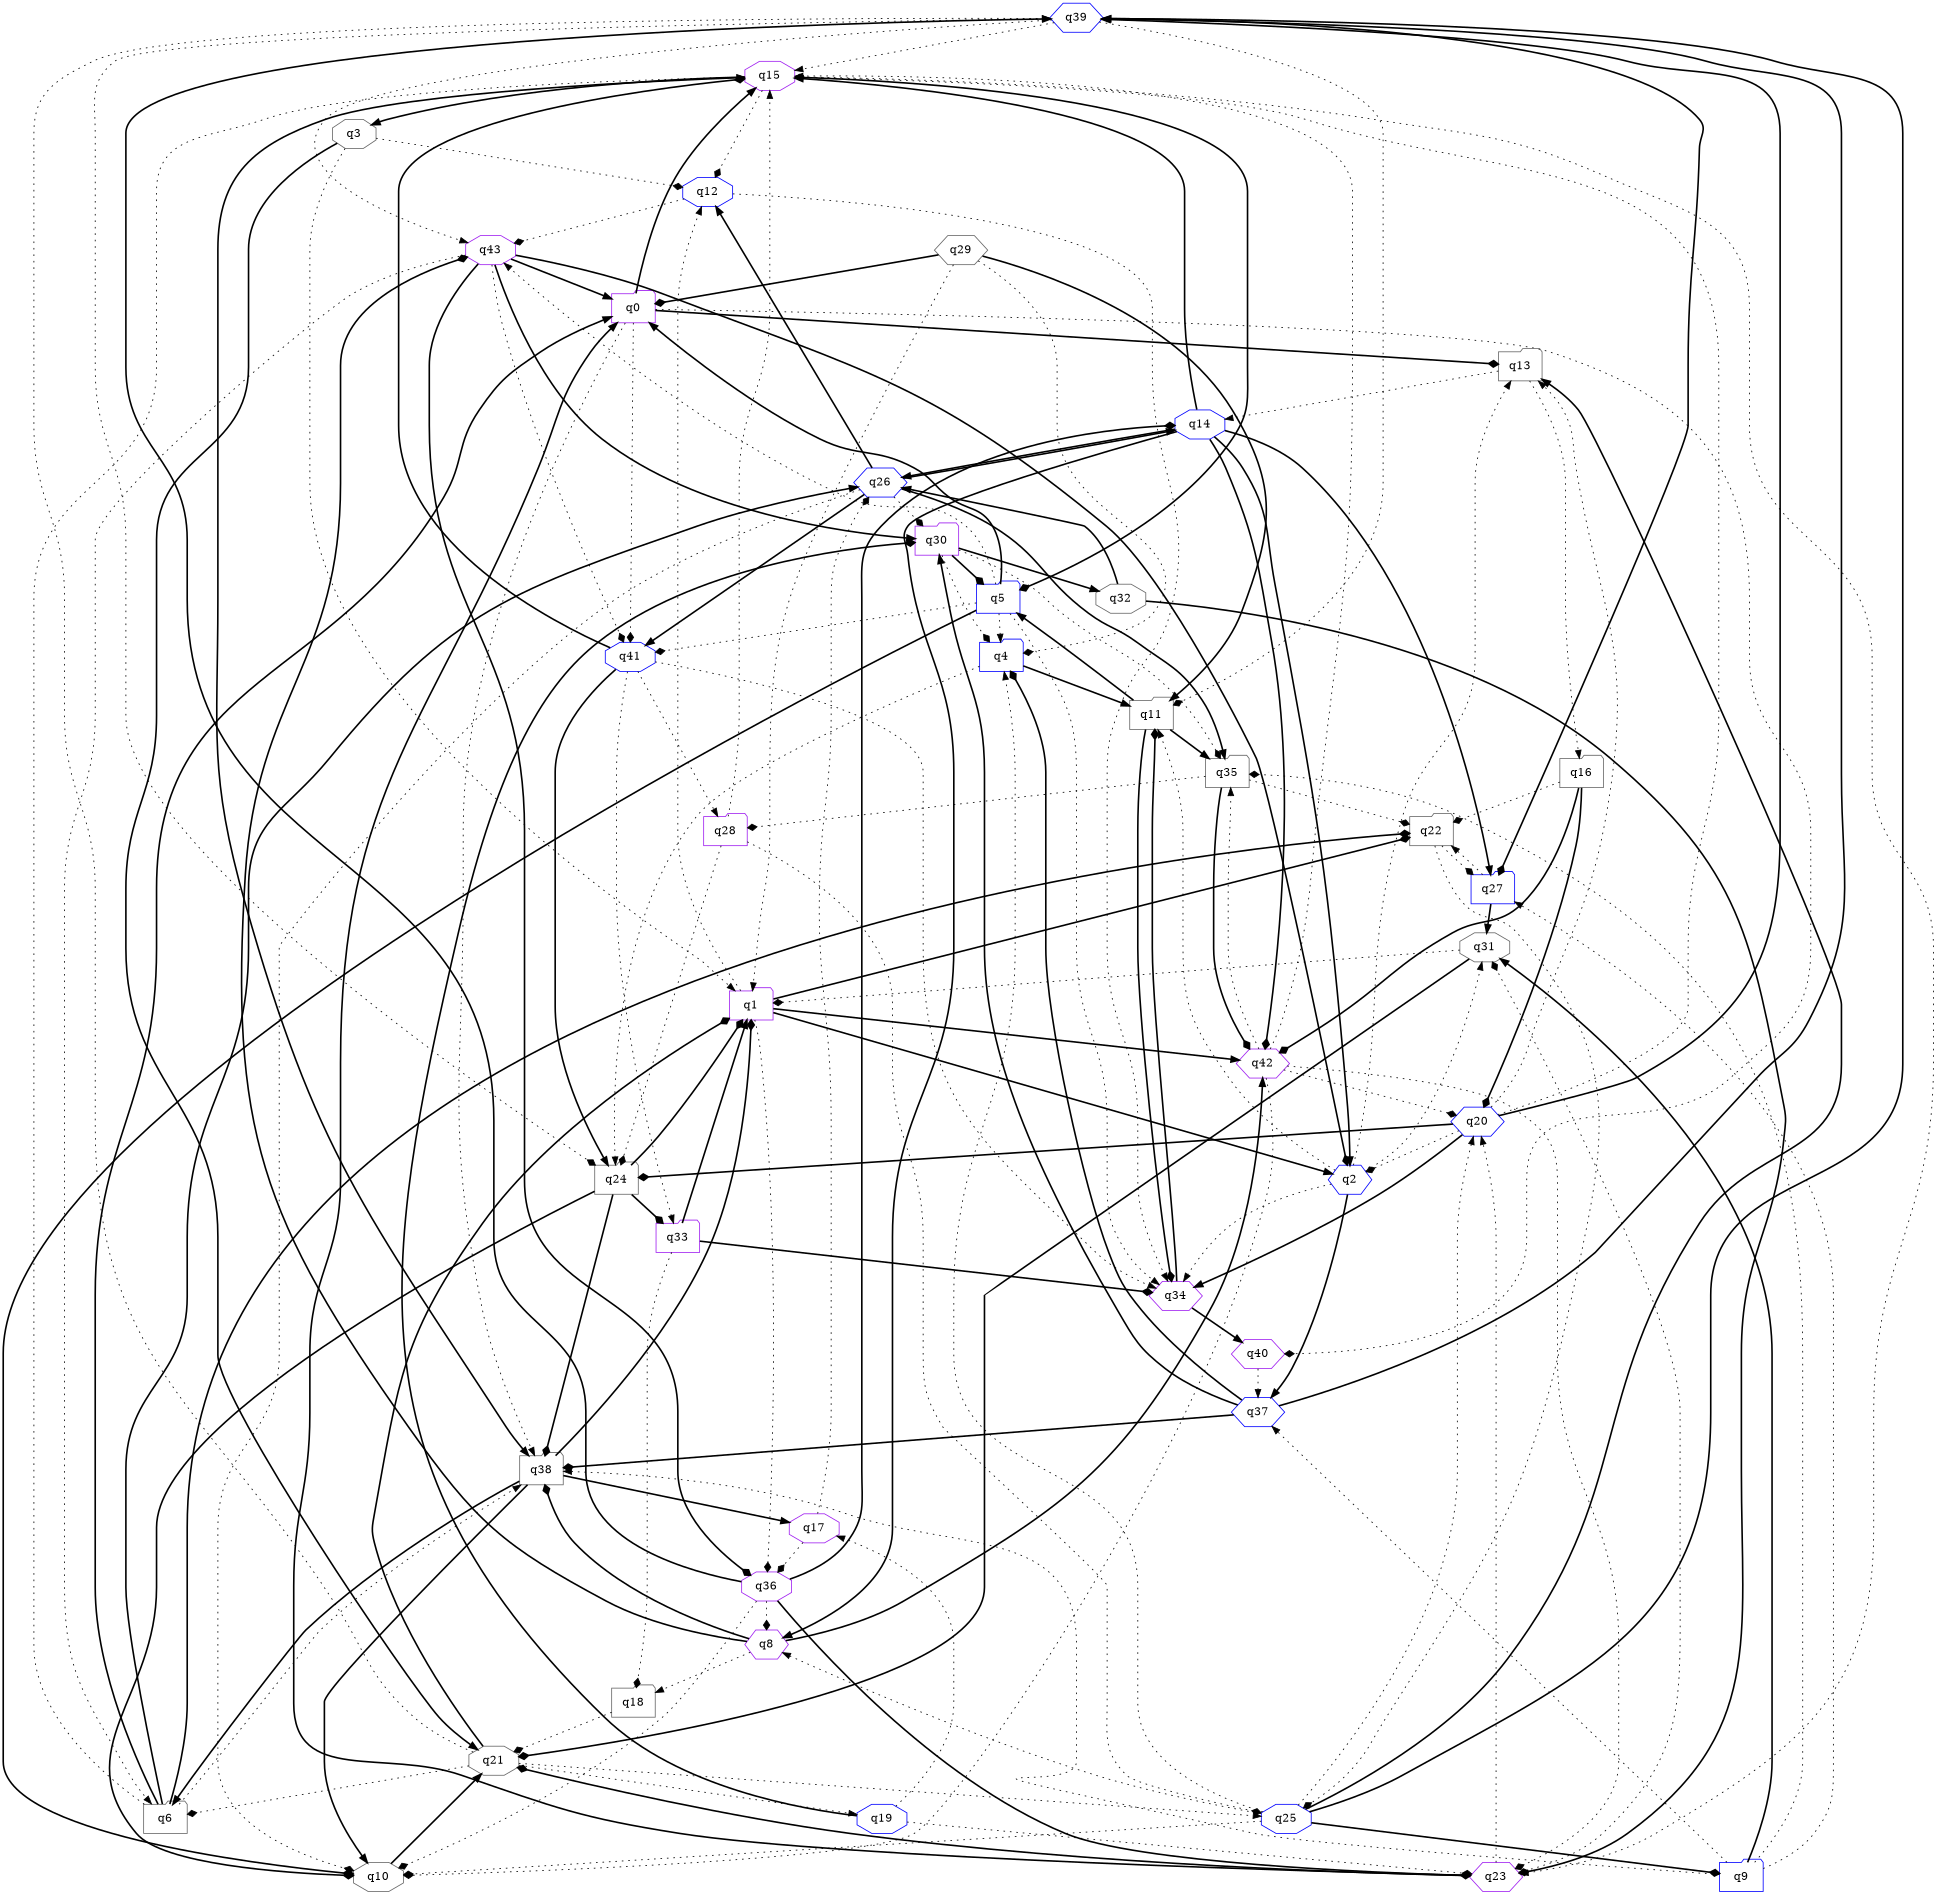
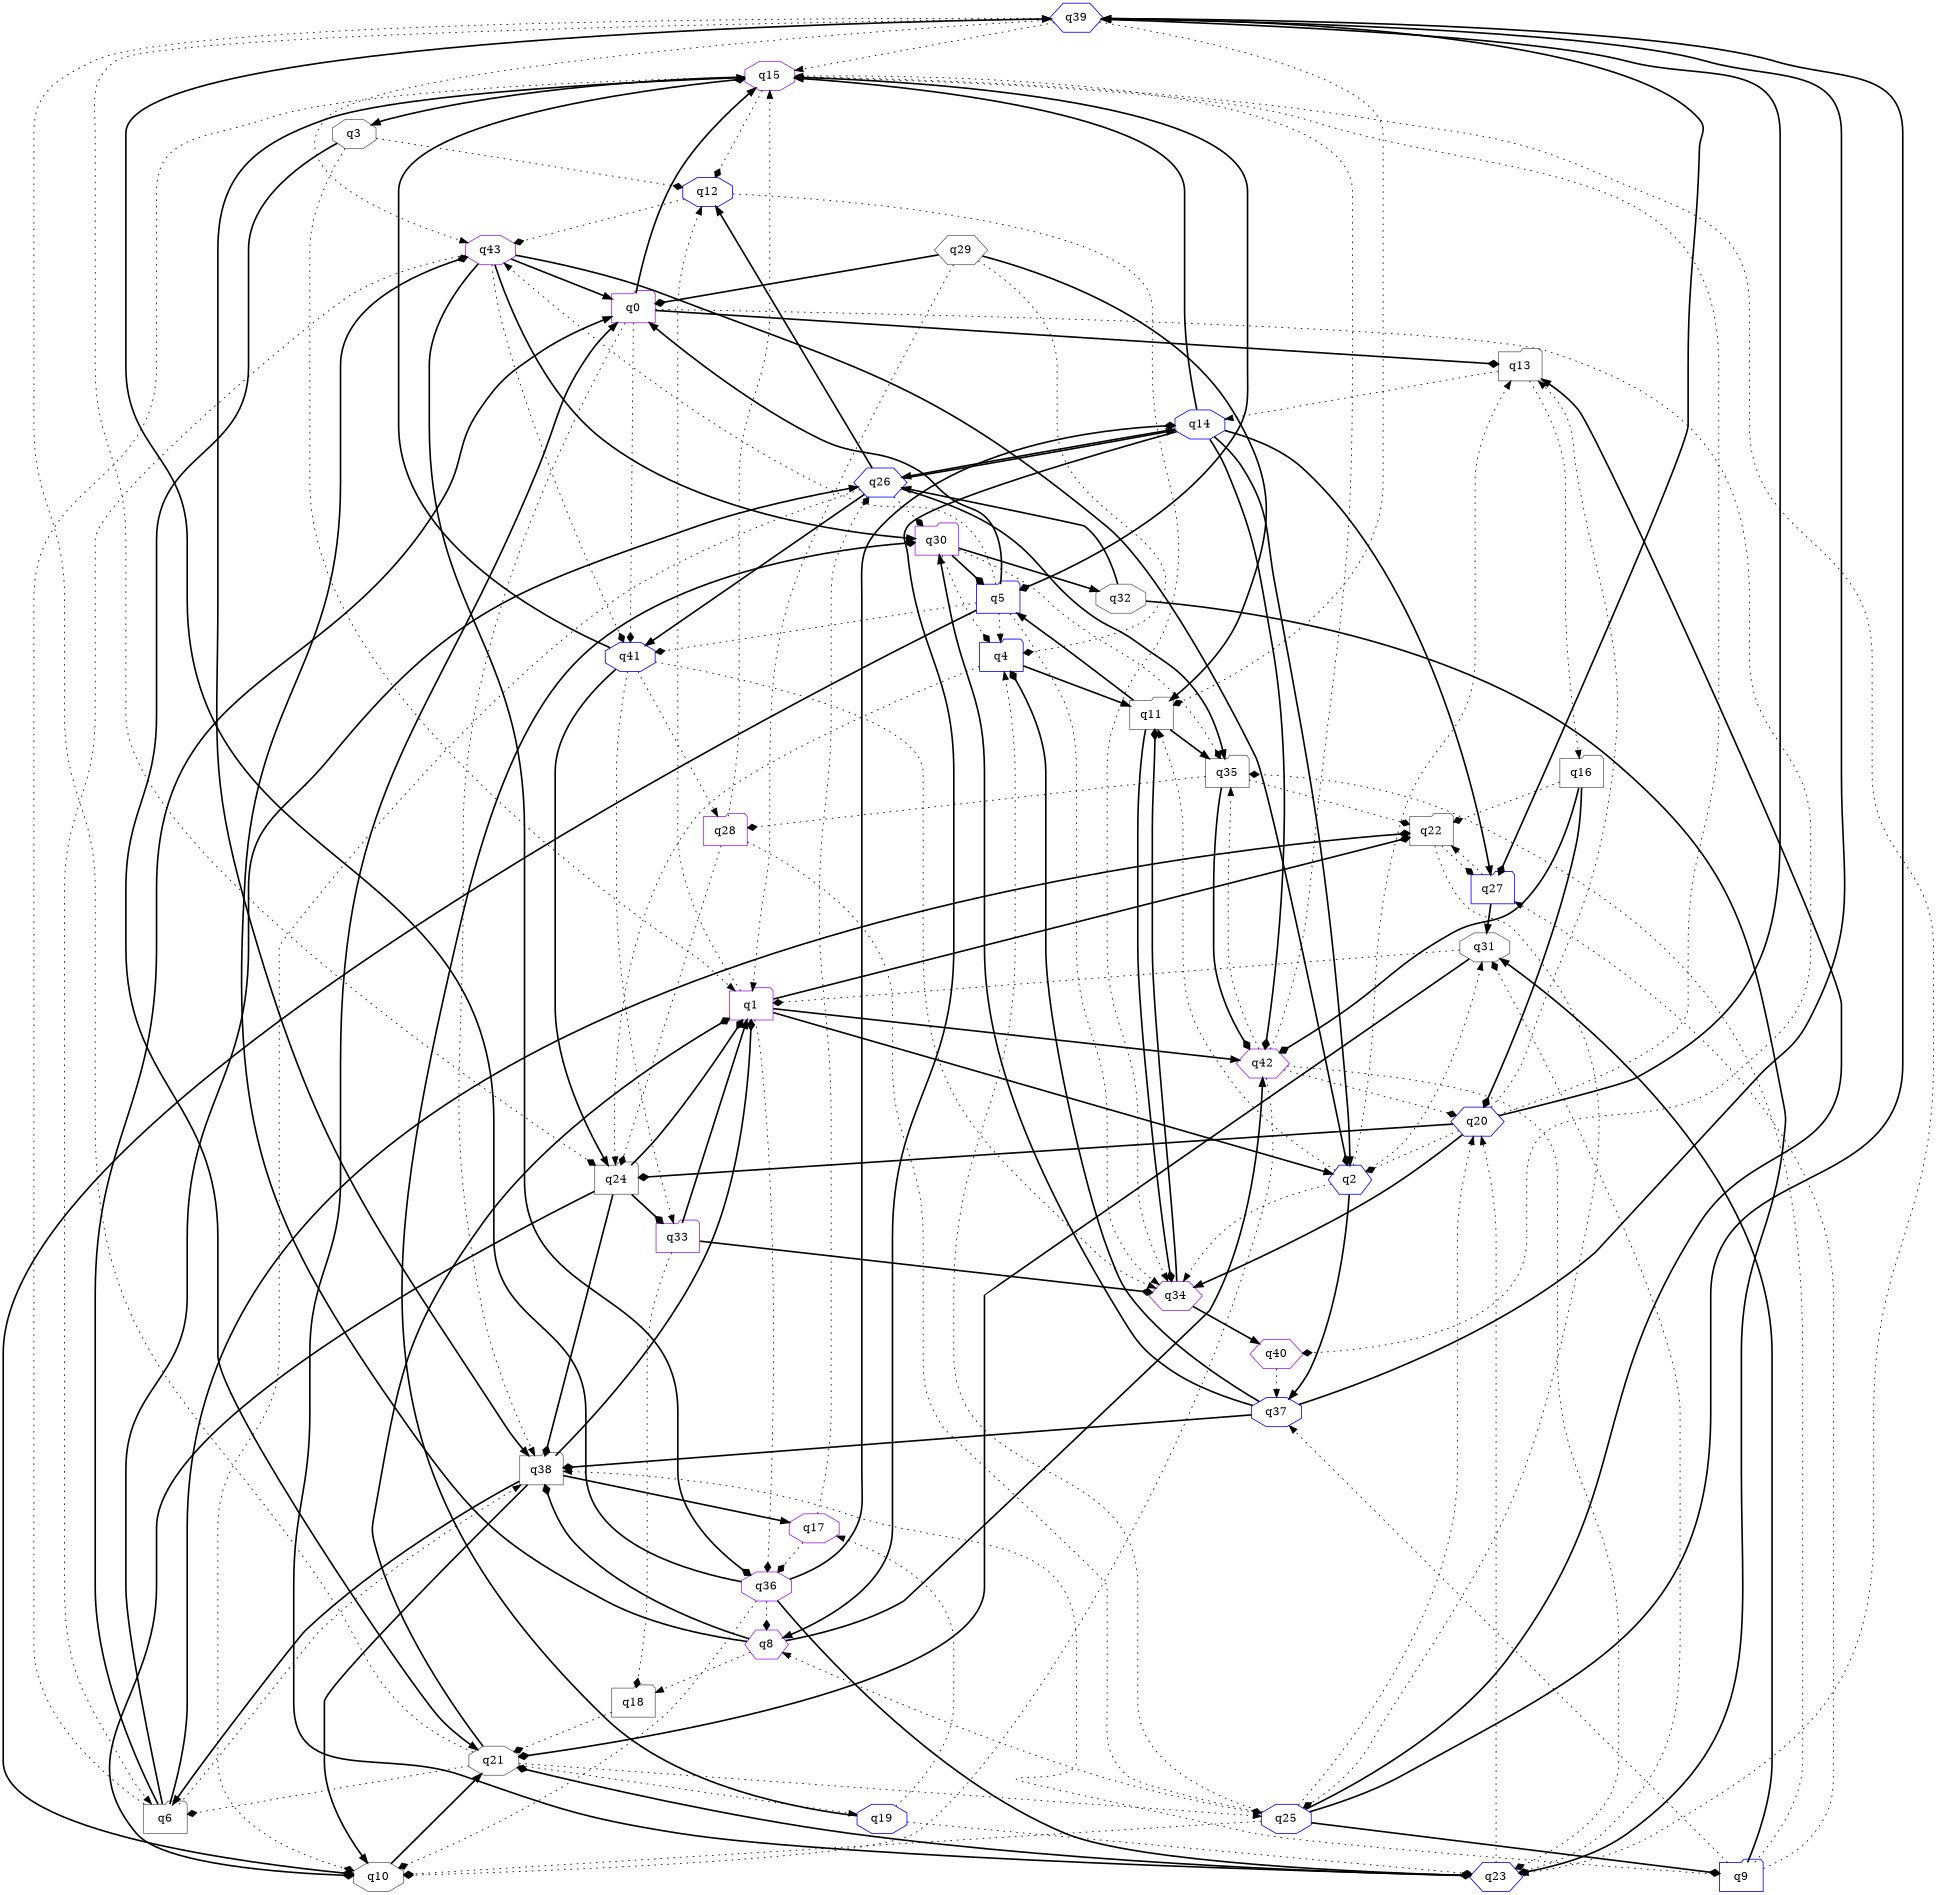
(1258, 1412) -> (1277, 1412)
(1496, 1877) -> (1496, 1877)
